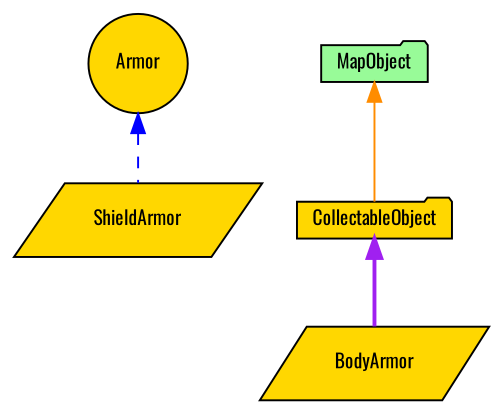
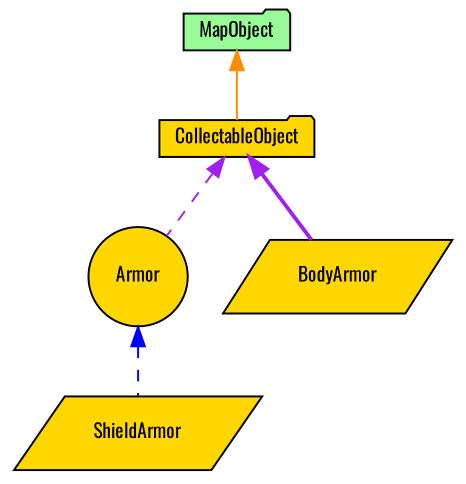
none -> (190, 205)
